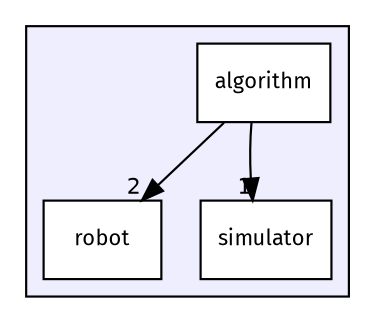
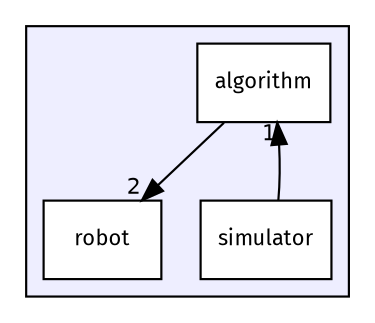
(250, 151) -> (280, 173)
